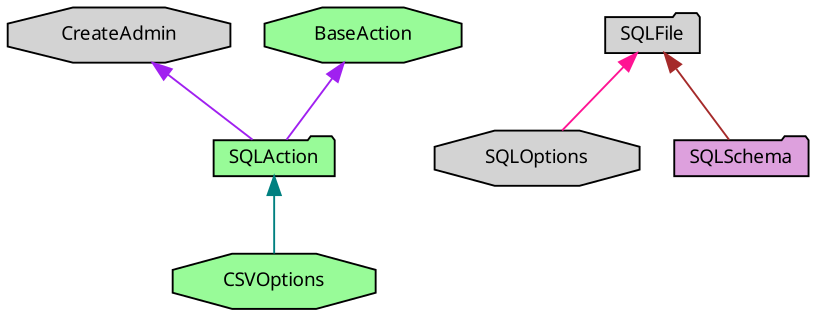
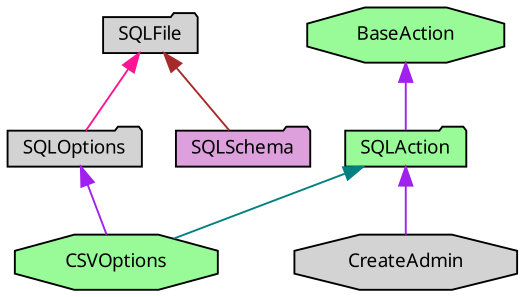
(210, 107) -> (406, 210)
(537, 158) -> (75, 149)
none -> (97, 210)
